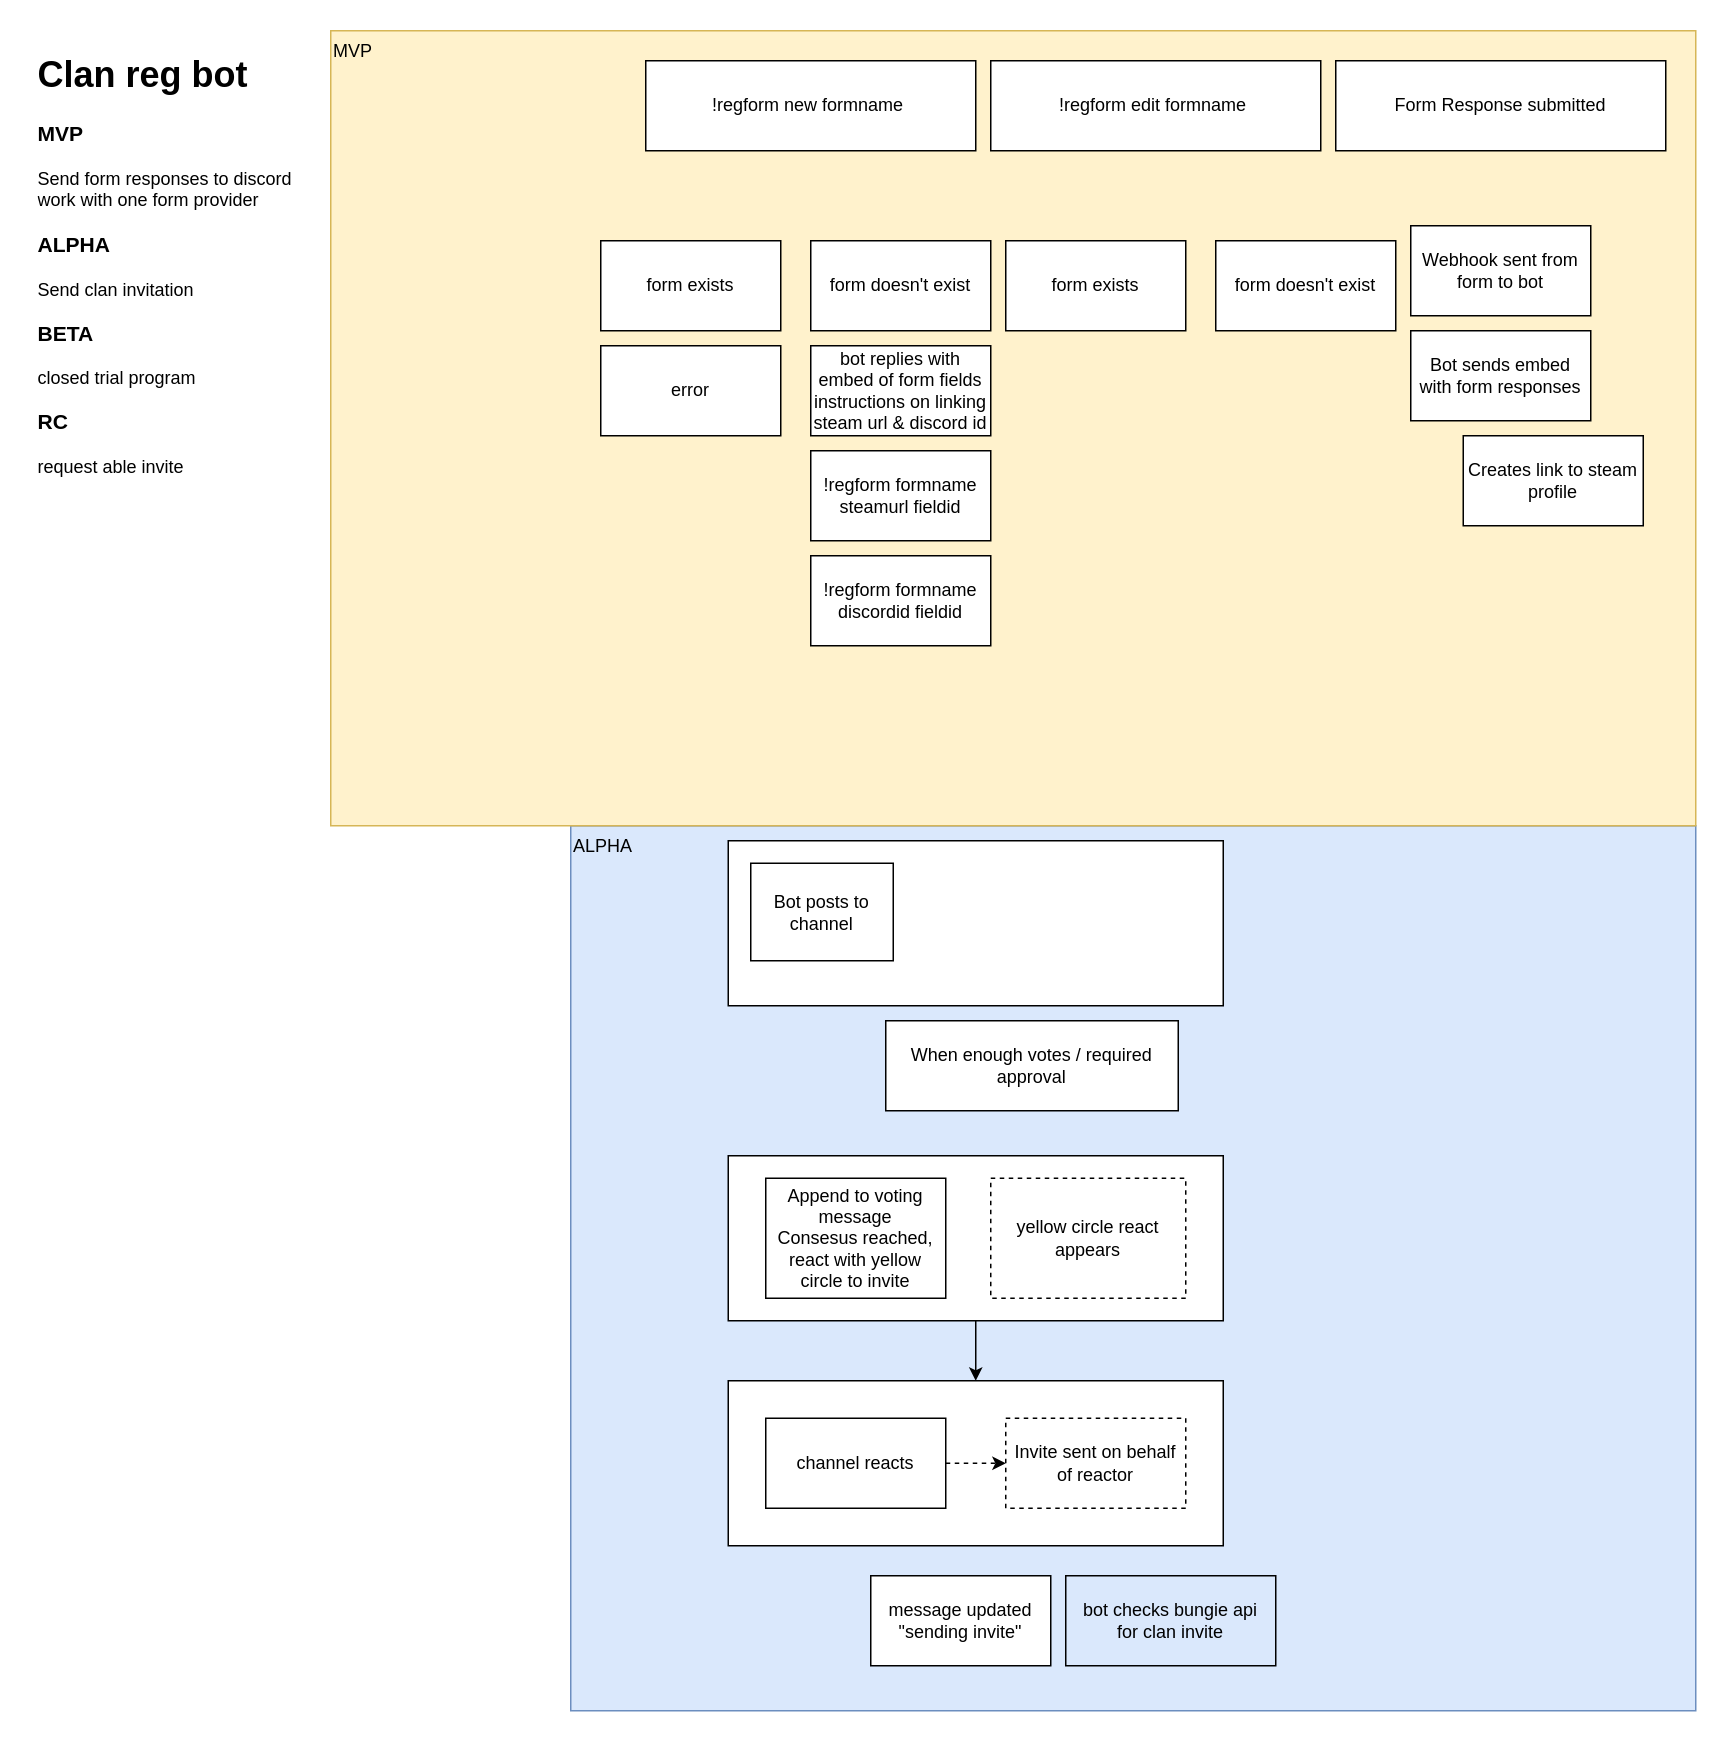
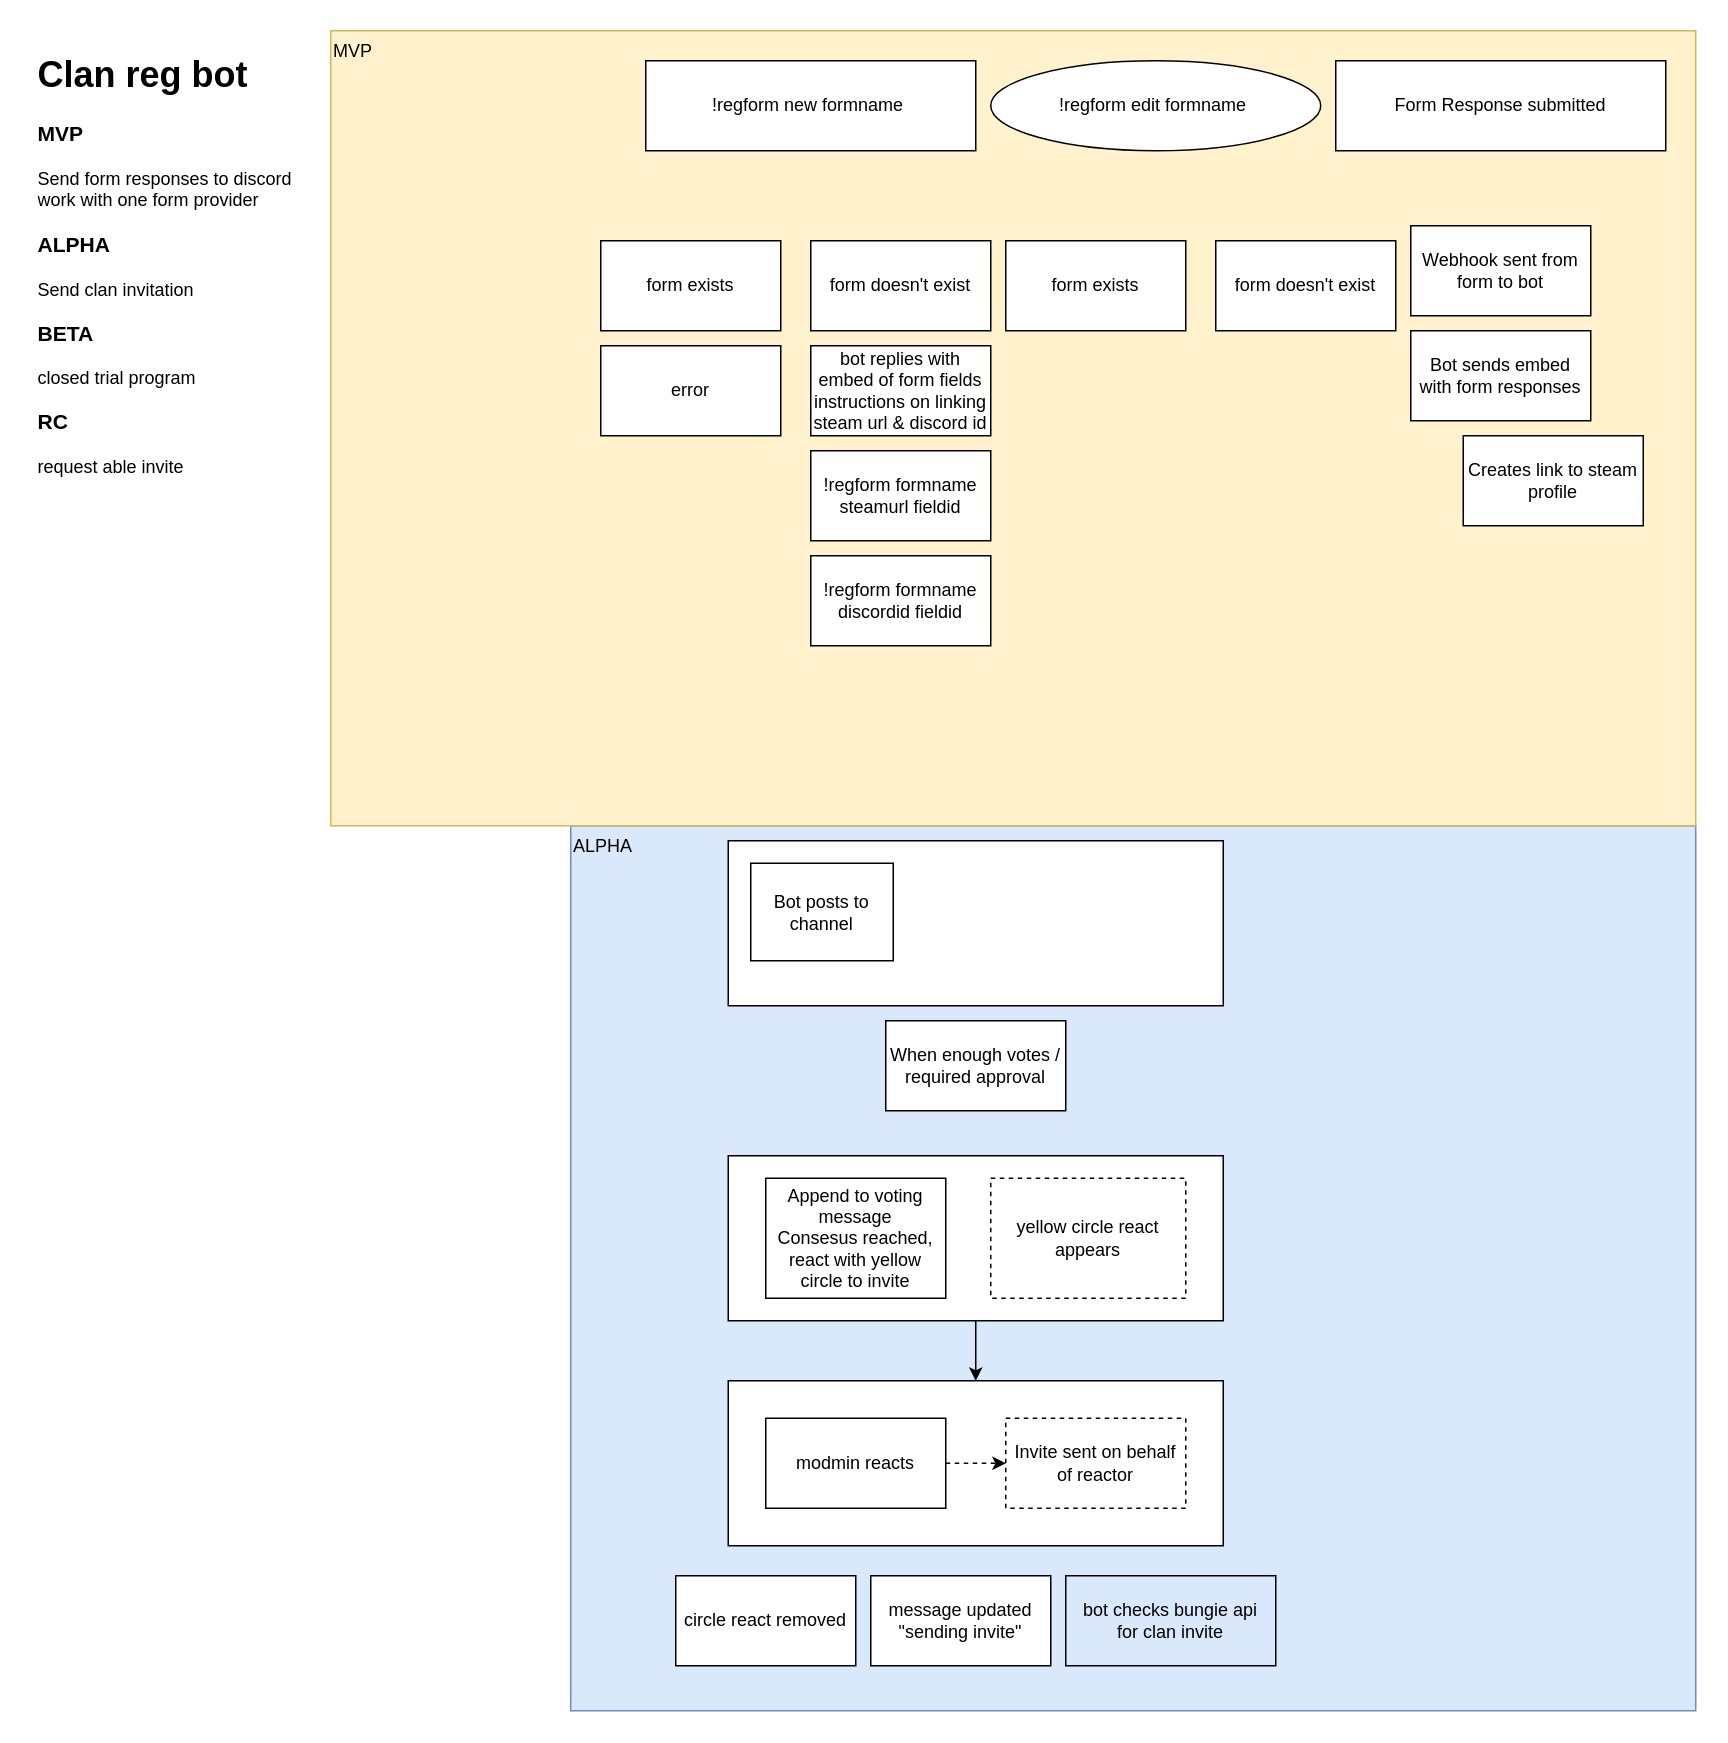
(1156, 106) -> (1156, 106)
(1032, 1066) -> (976, 1066)
(856, 1463) -> (856, 1463)
none -> (766, 1621)
